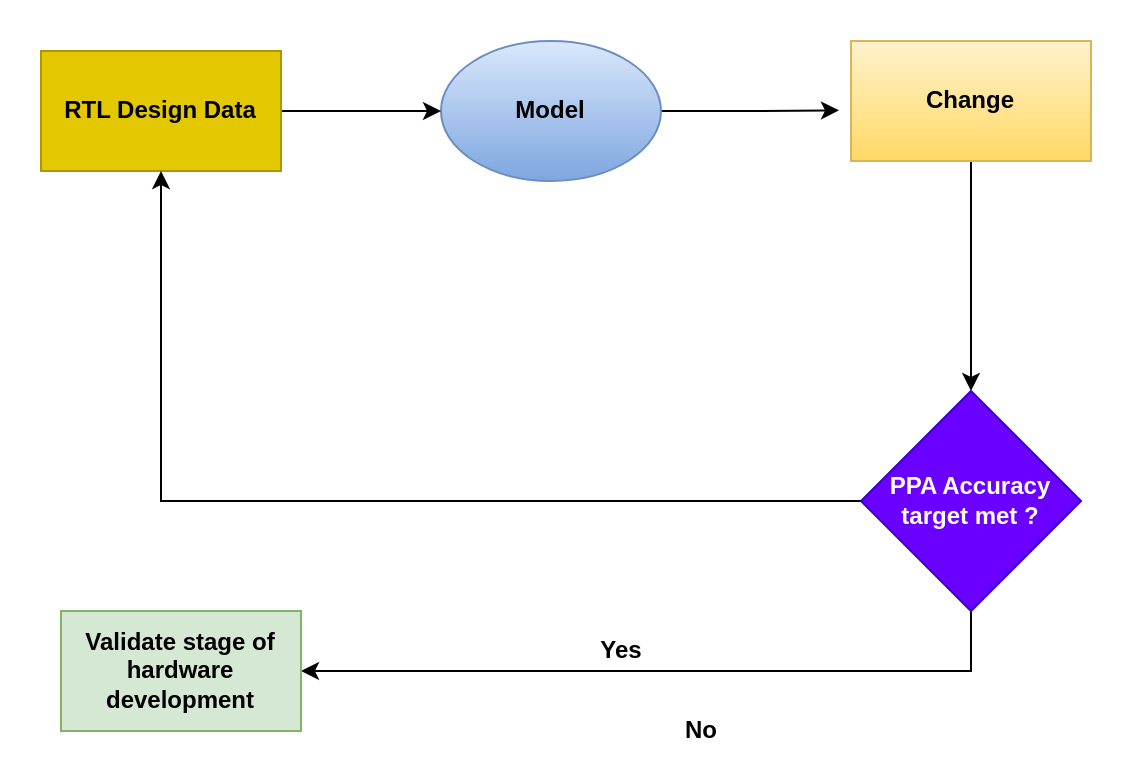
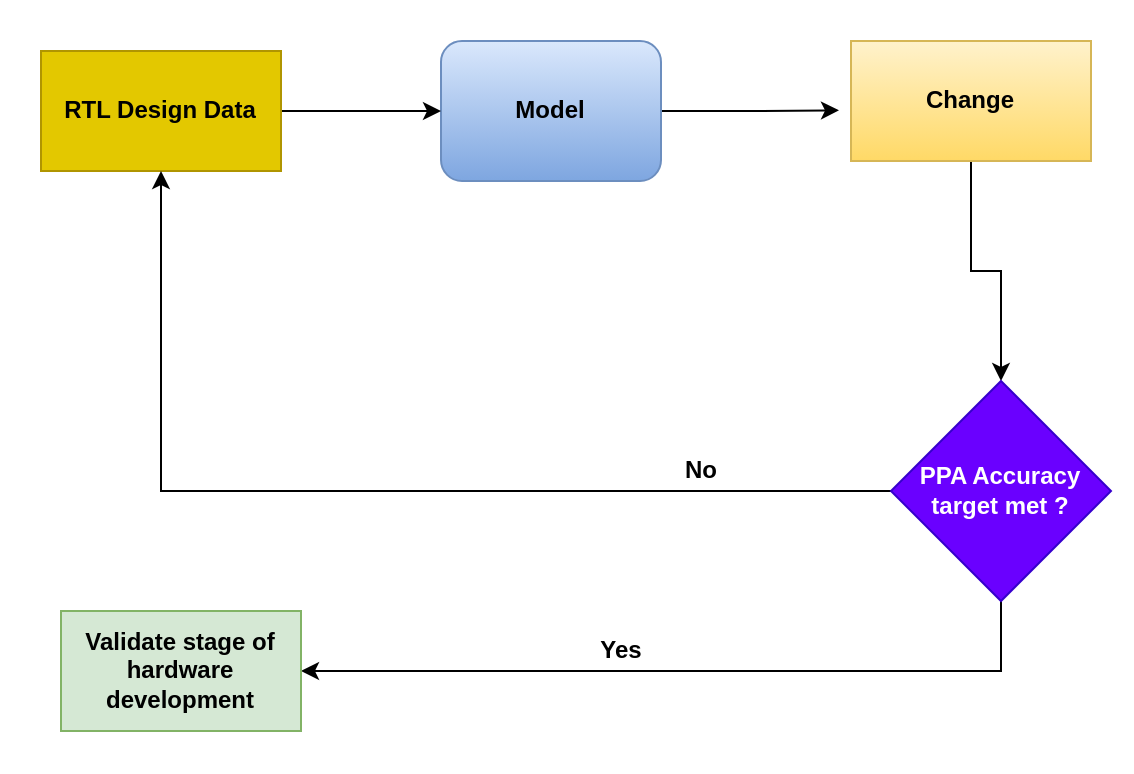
(551, 111) -> (551, 111)
(971, 501) -> (1001, 491)
(701, 731) -> (701, 471)
